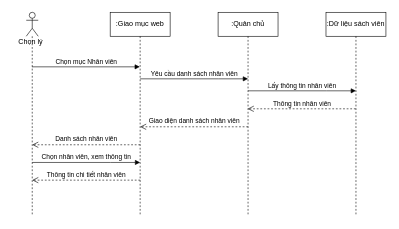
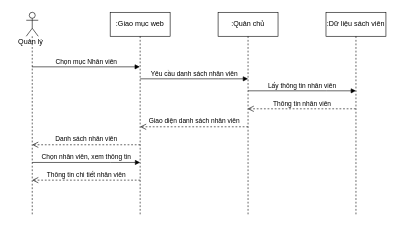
(31, 42) -> (31, 42)
